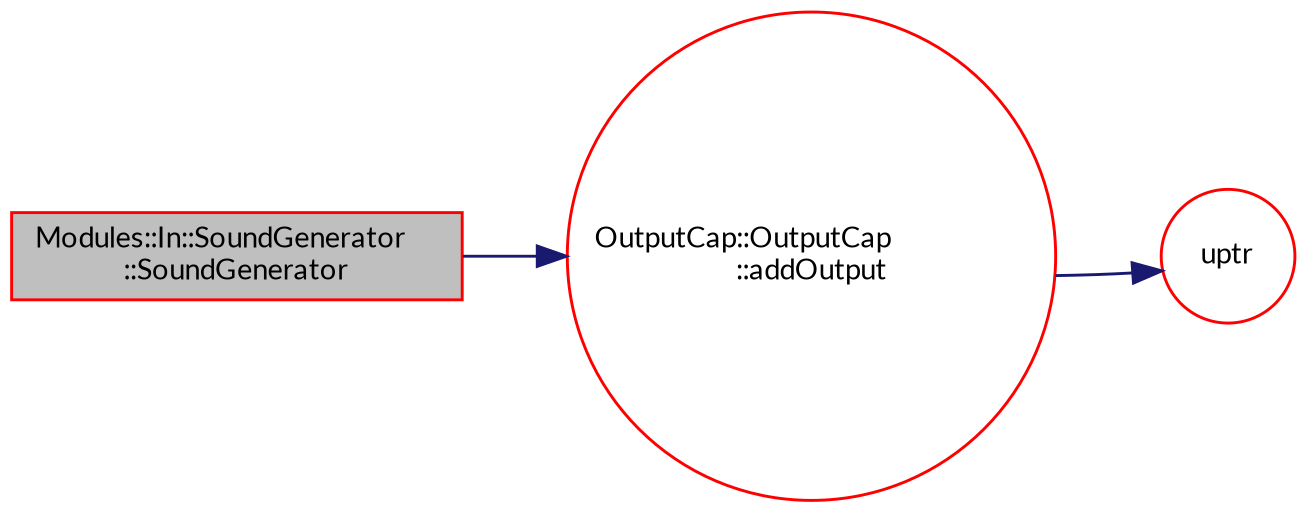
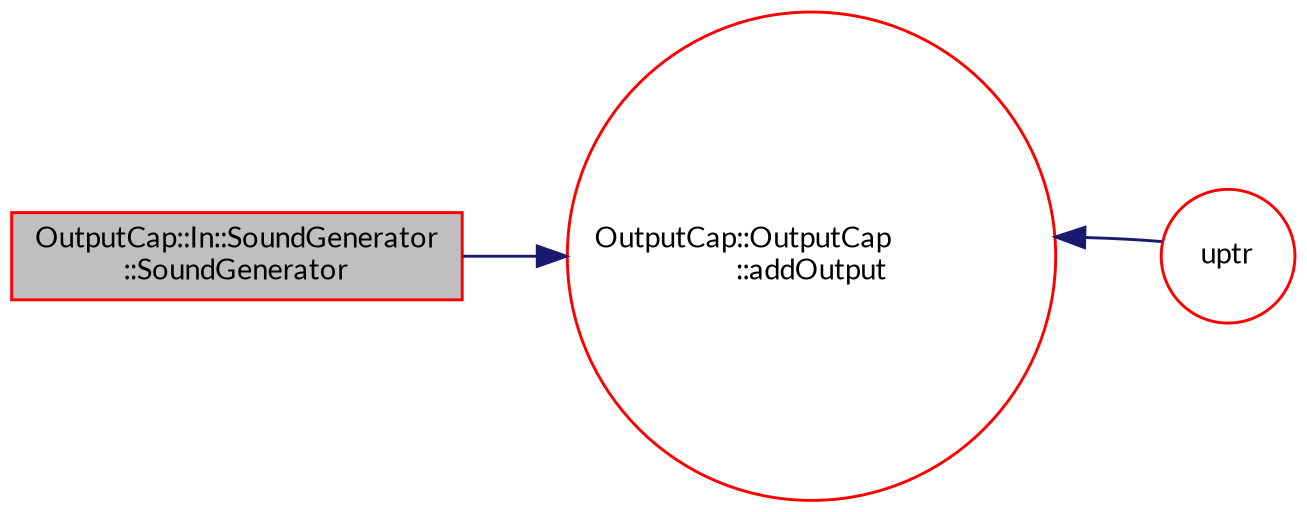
(237, 256) -> (237, 256)
(1094, 275) -> (1124, 239)
